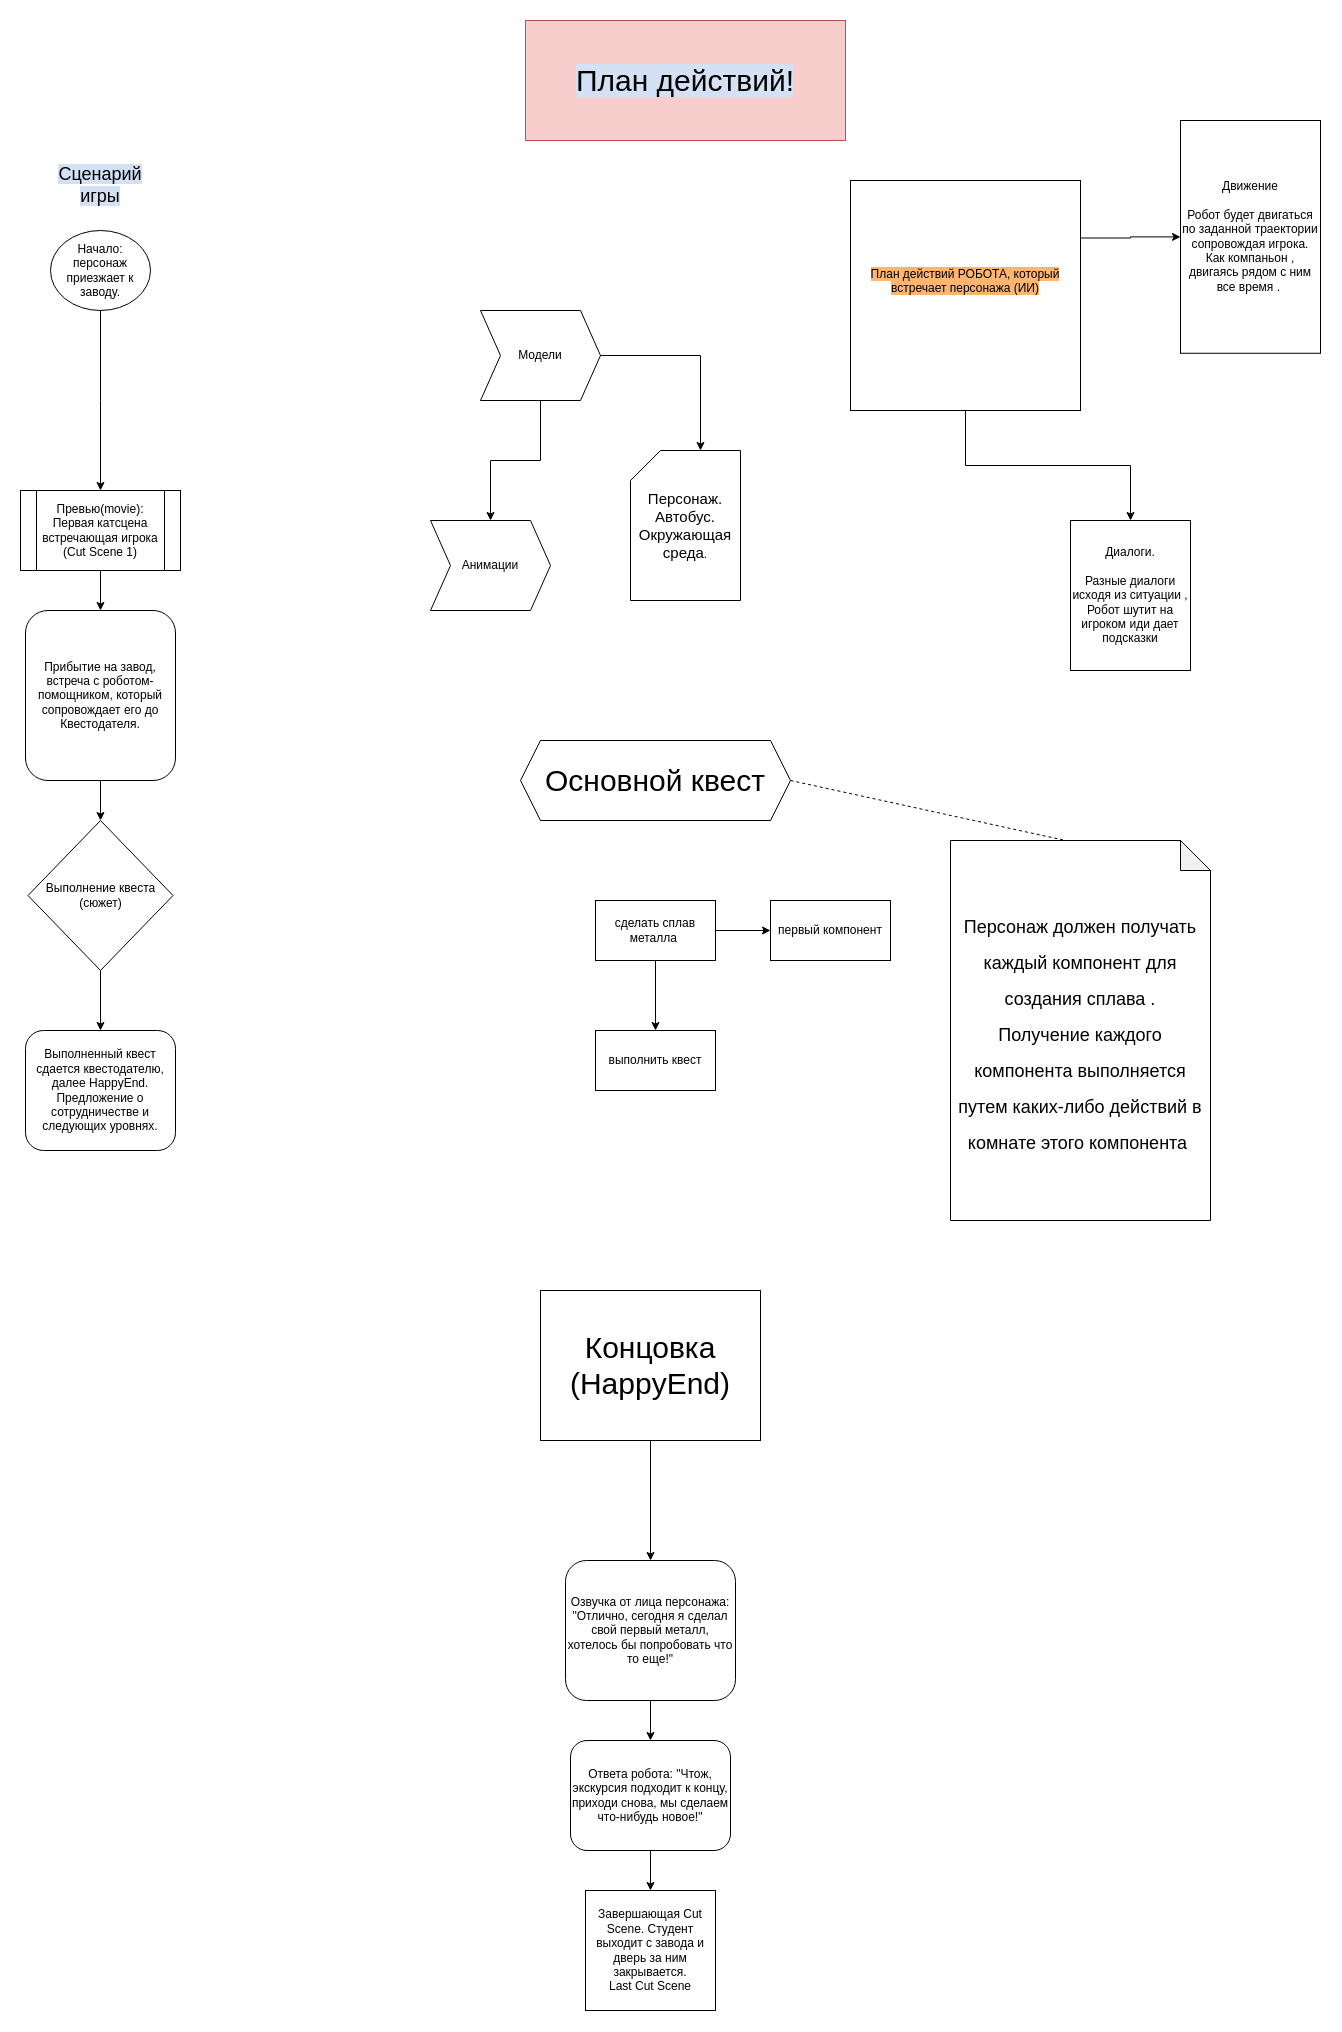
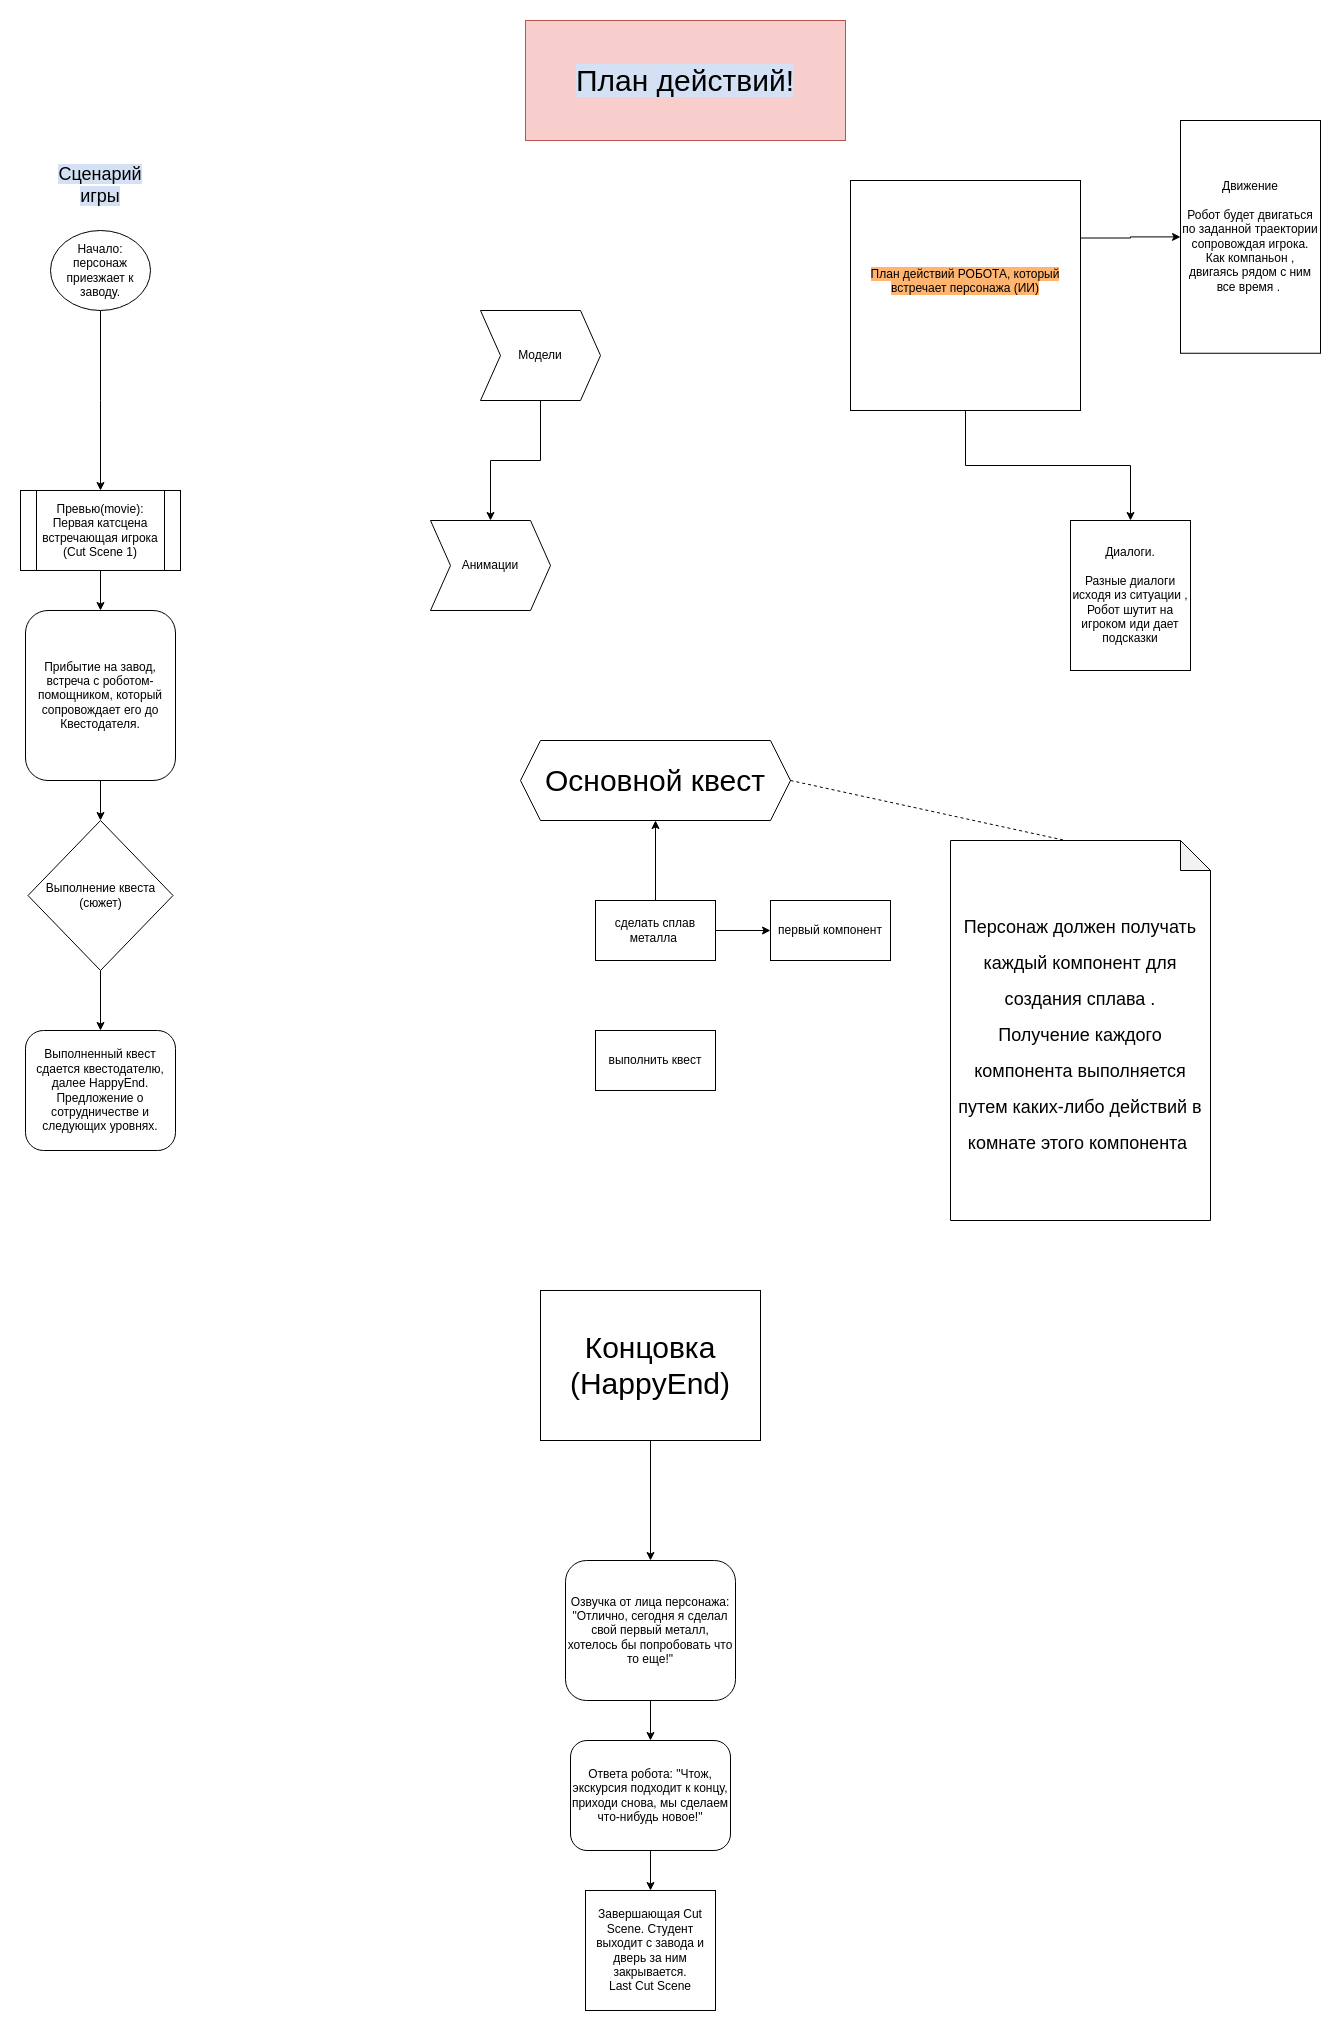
(695, 356) -> none
(686, 526) -> none
(656, 992) -> (656, 864)
